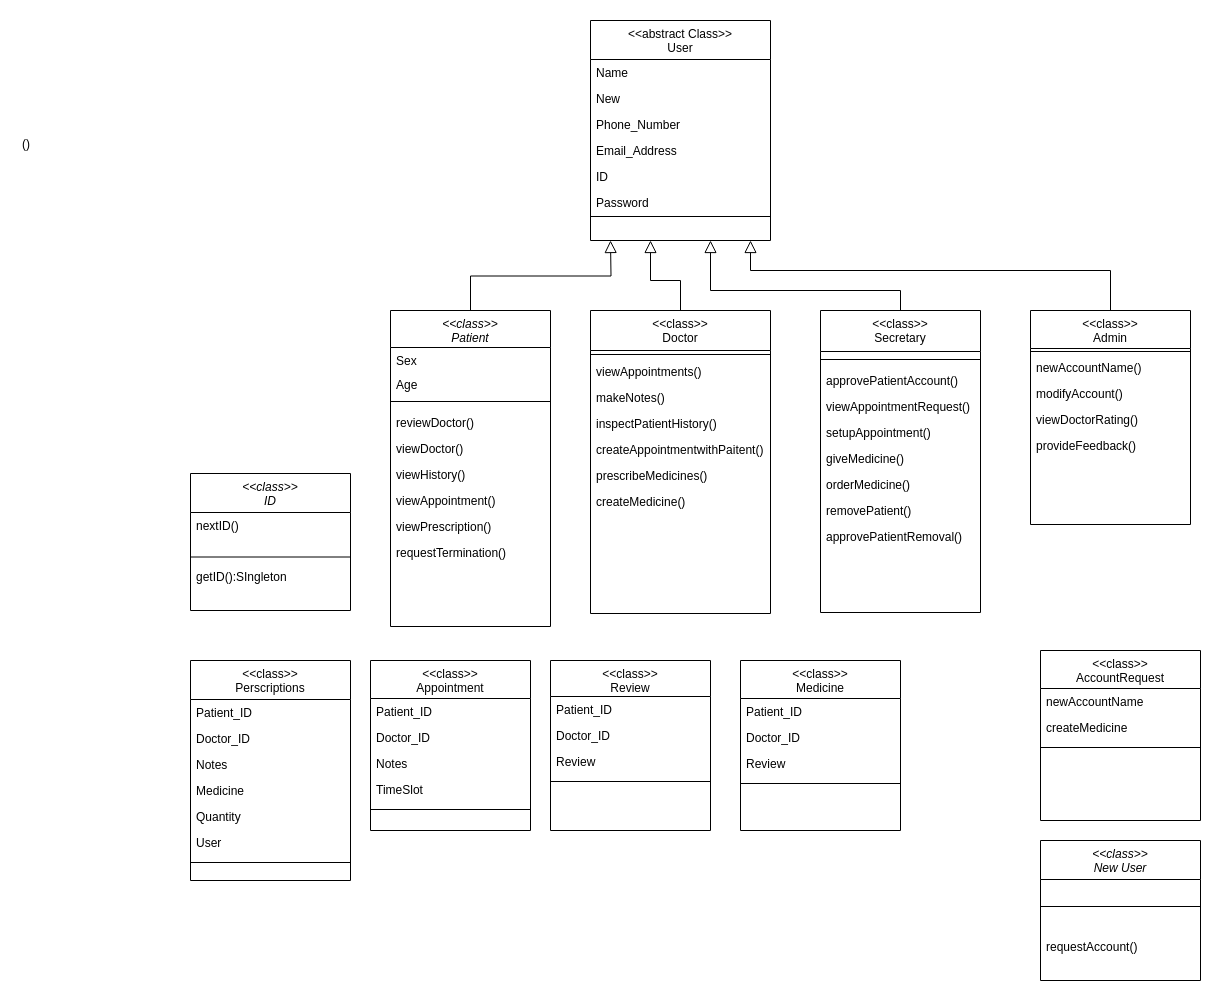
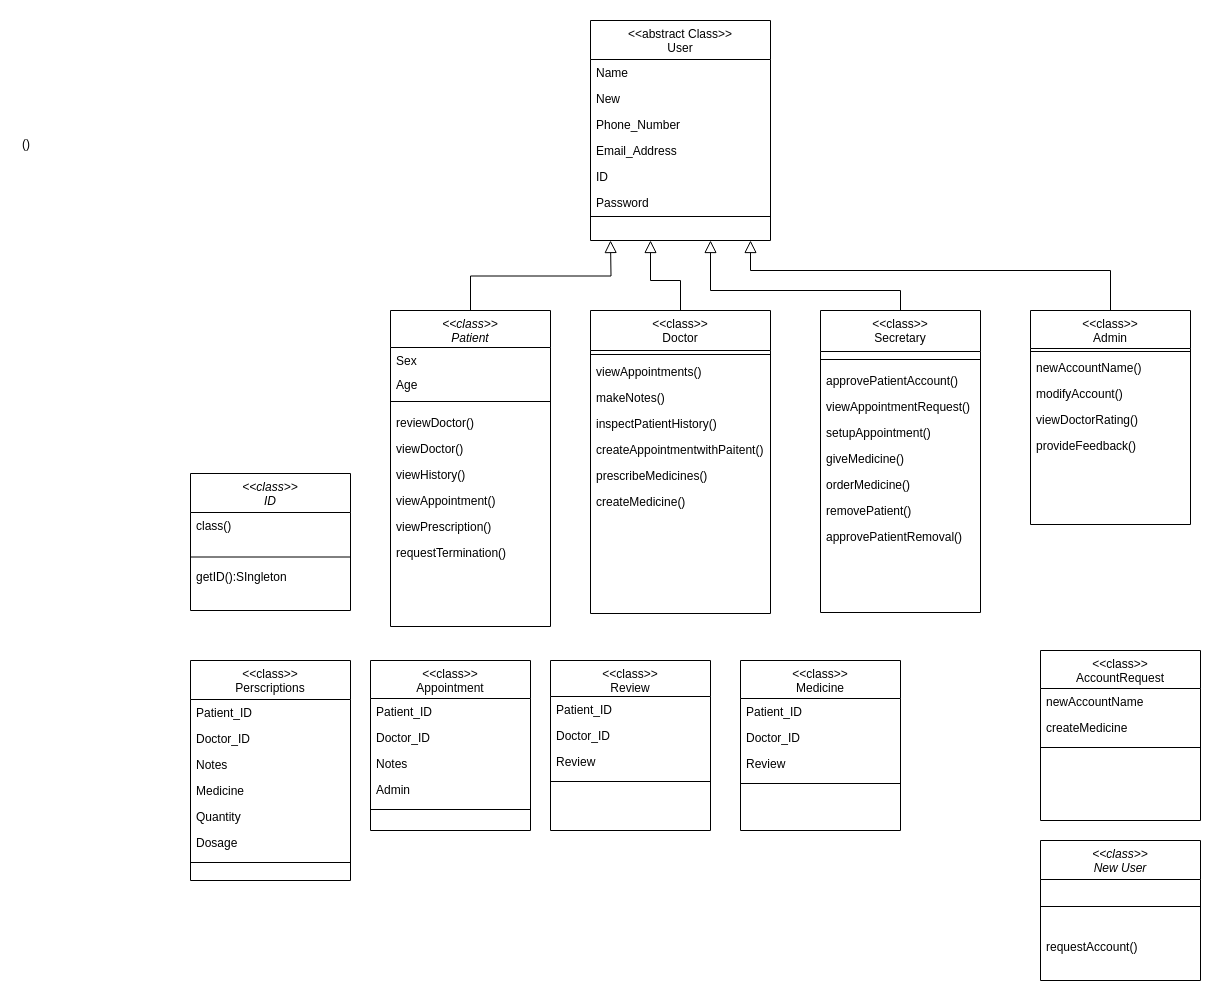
(223, 526) -> (218, 526)
(400, 790) -> (391, 790)
(209, 843) -> (216, 843)
